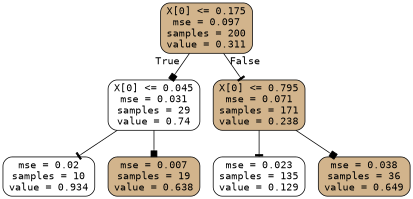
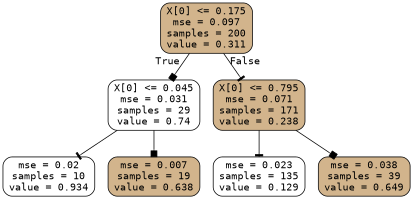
(364, 177) -> (364, 177)
